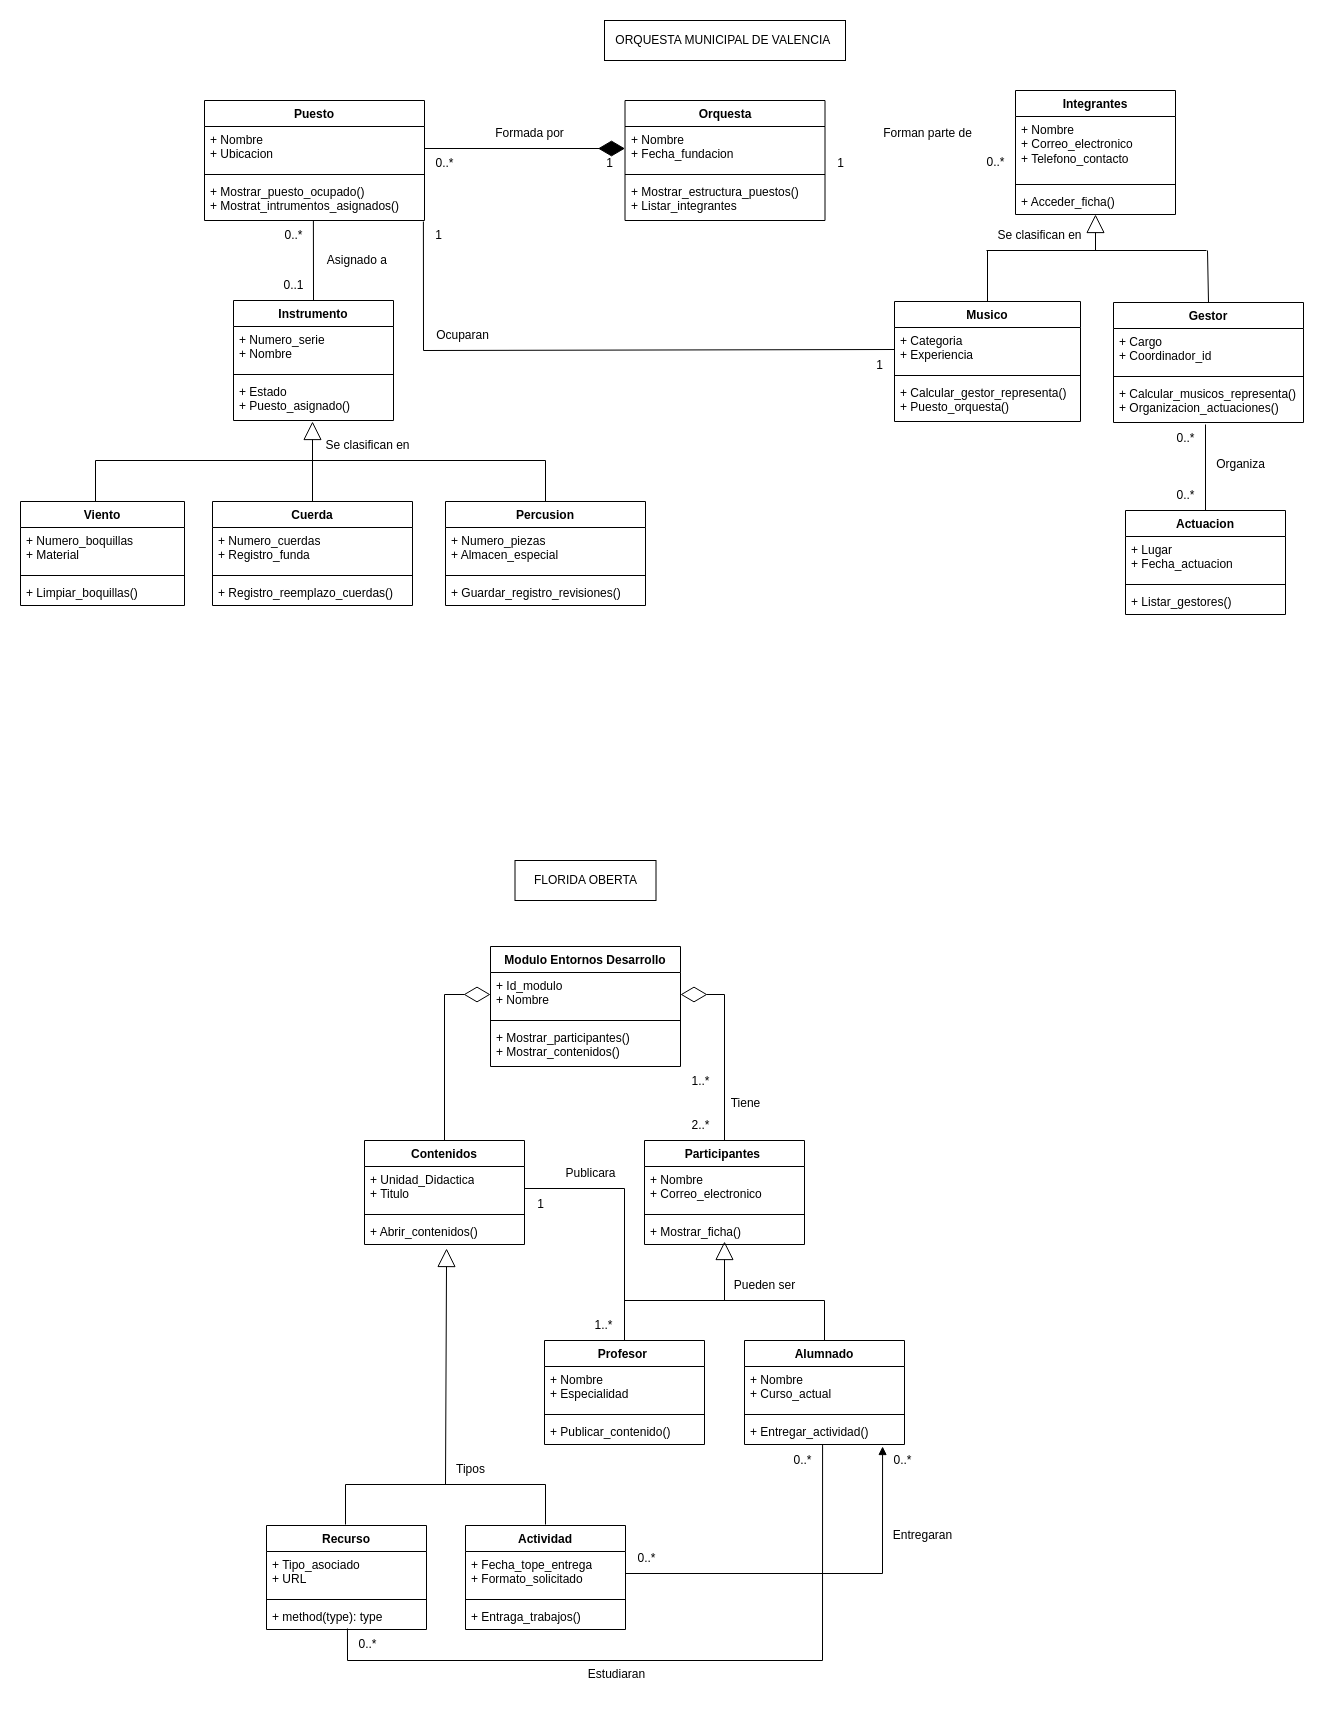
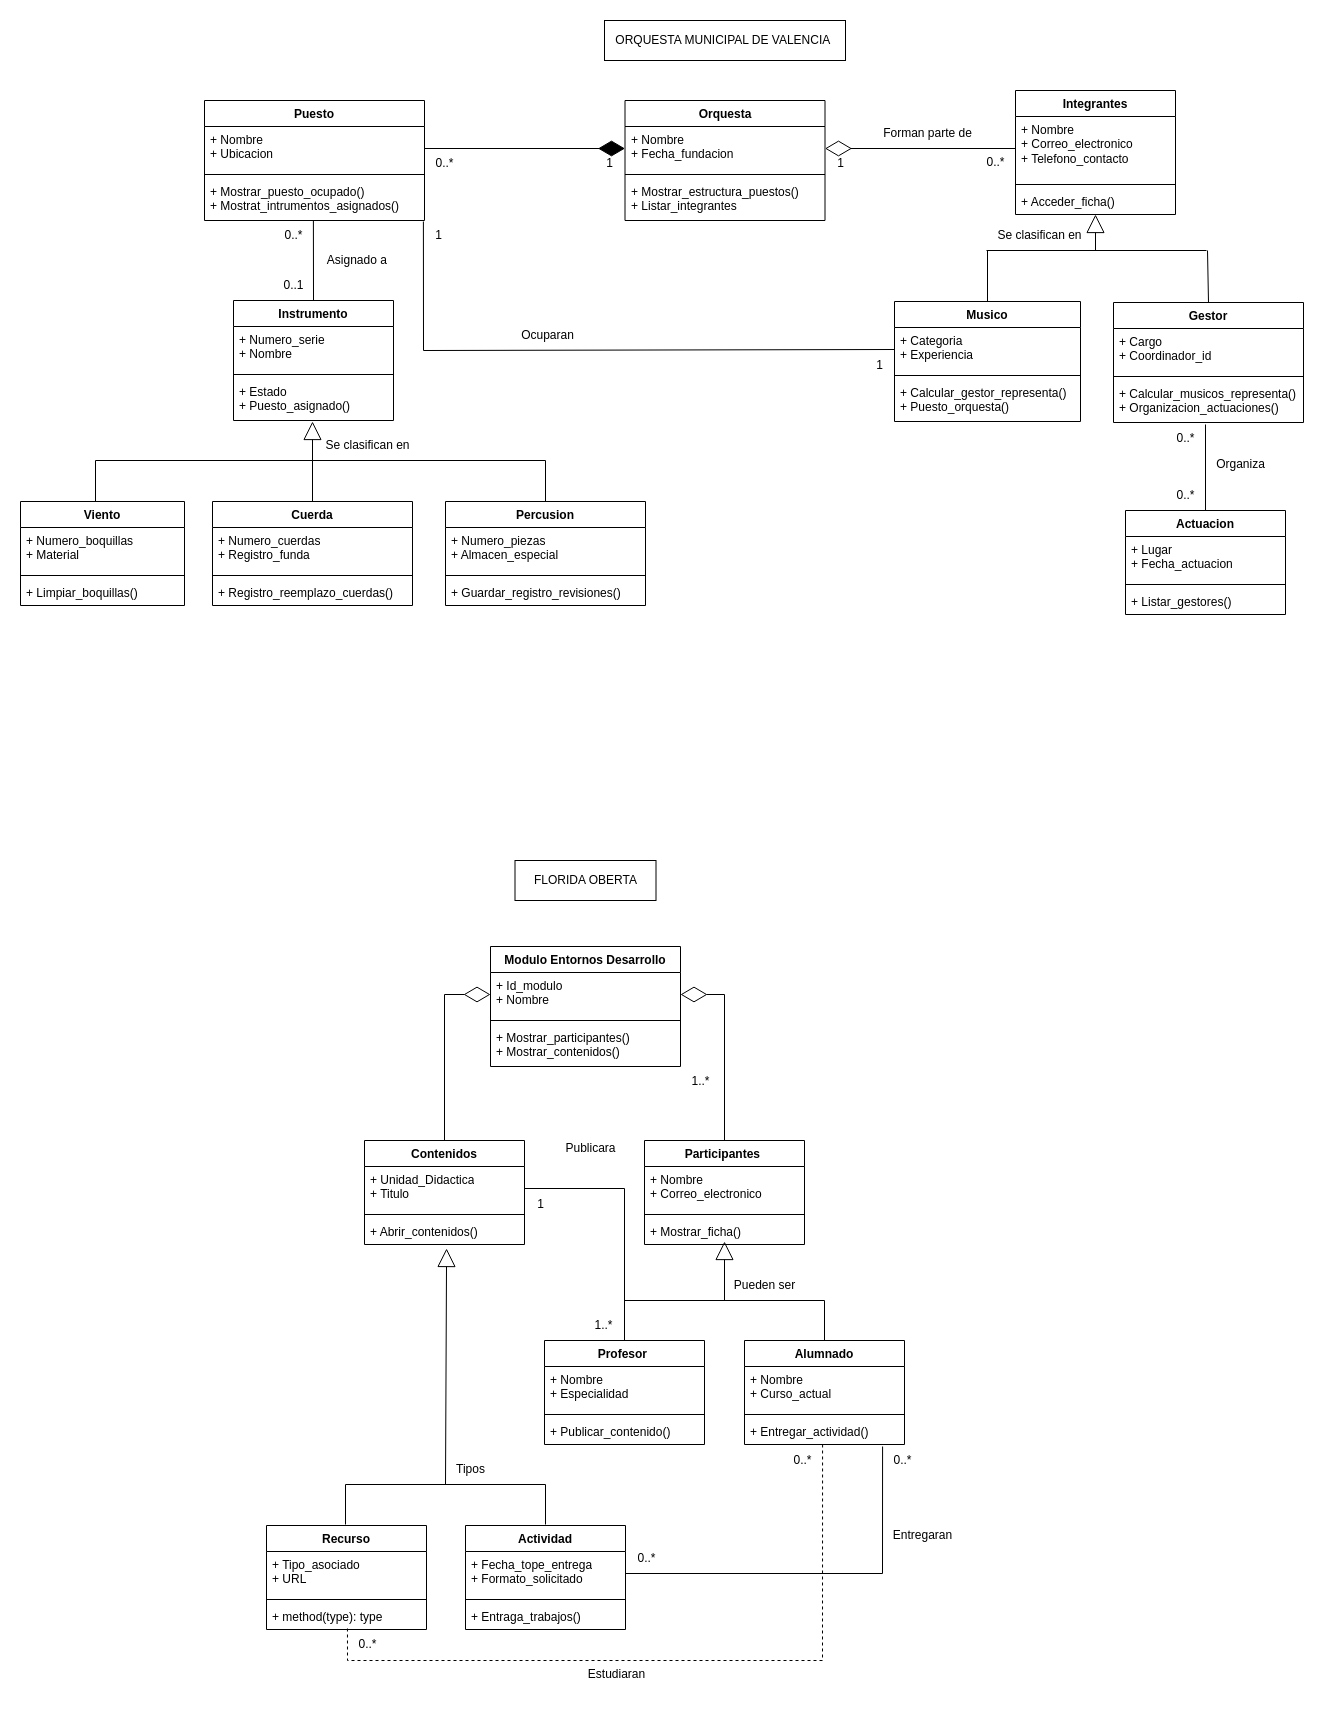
(530, 134) -> none
none -> (932, 149)
(463, 336) -> (548, 336)
(746, 1104) -> none
(701, 1126) -> none
(591, 1174) -> (591, 1149)
(883, 1456) -> (883, 1453)
(678, 1661) -> (678, 1661)
